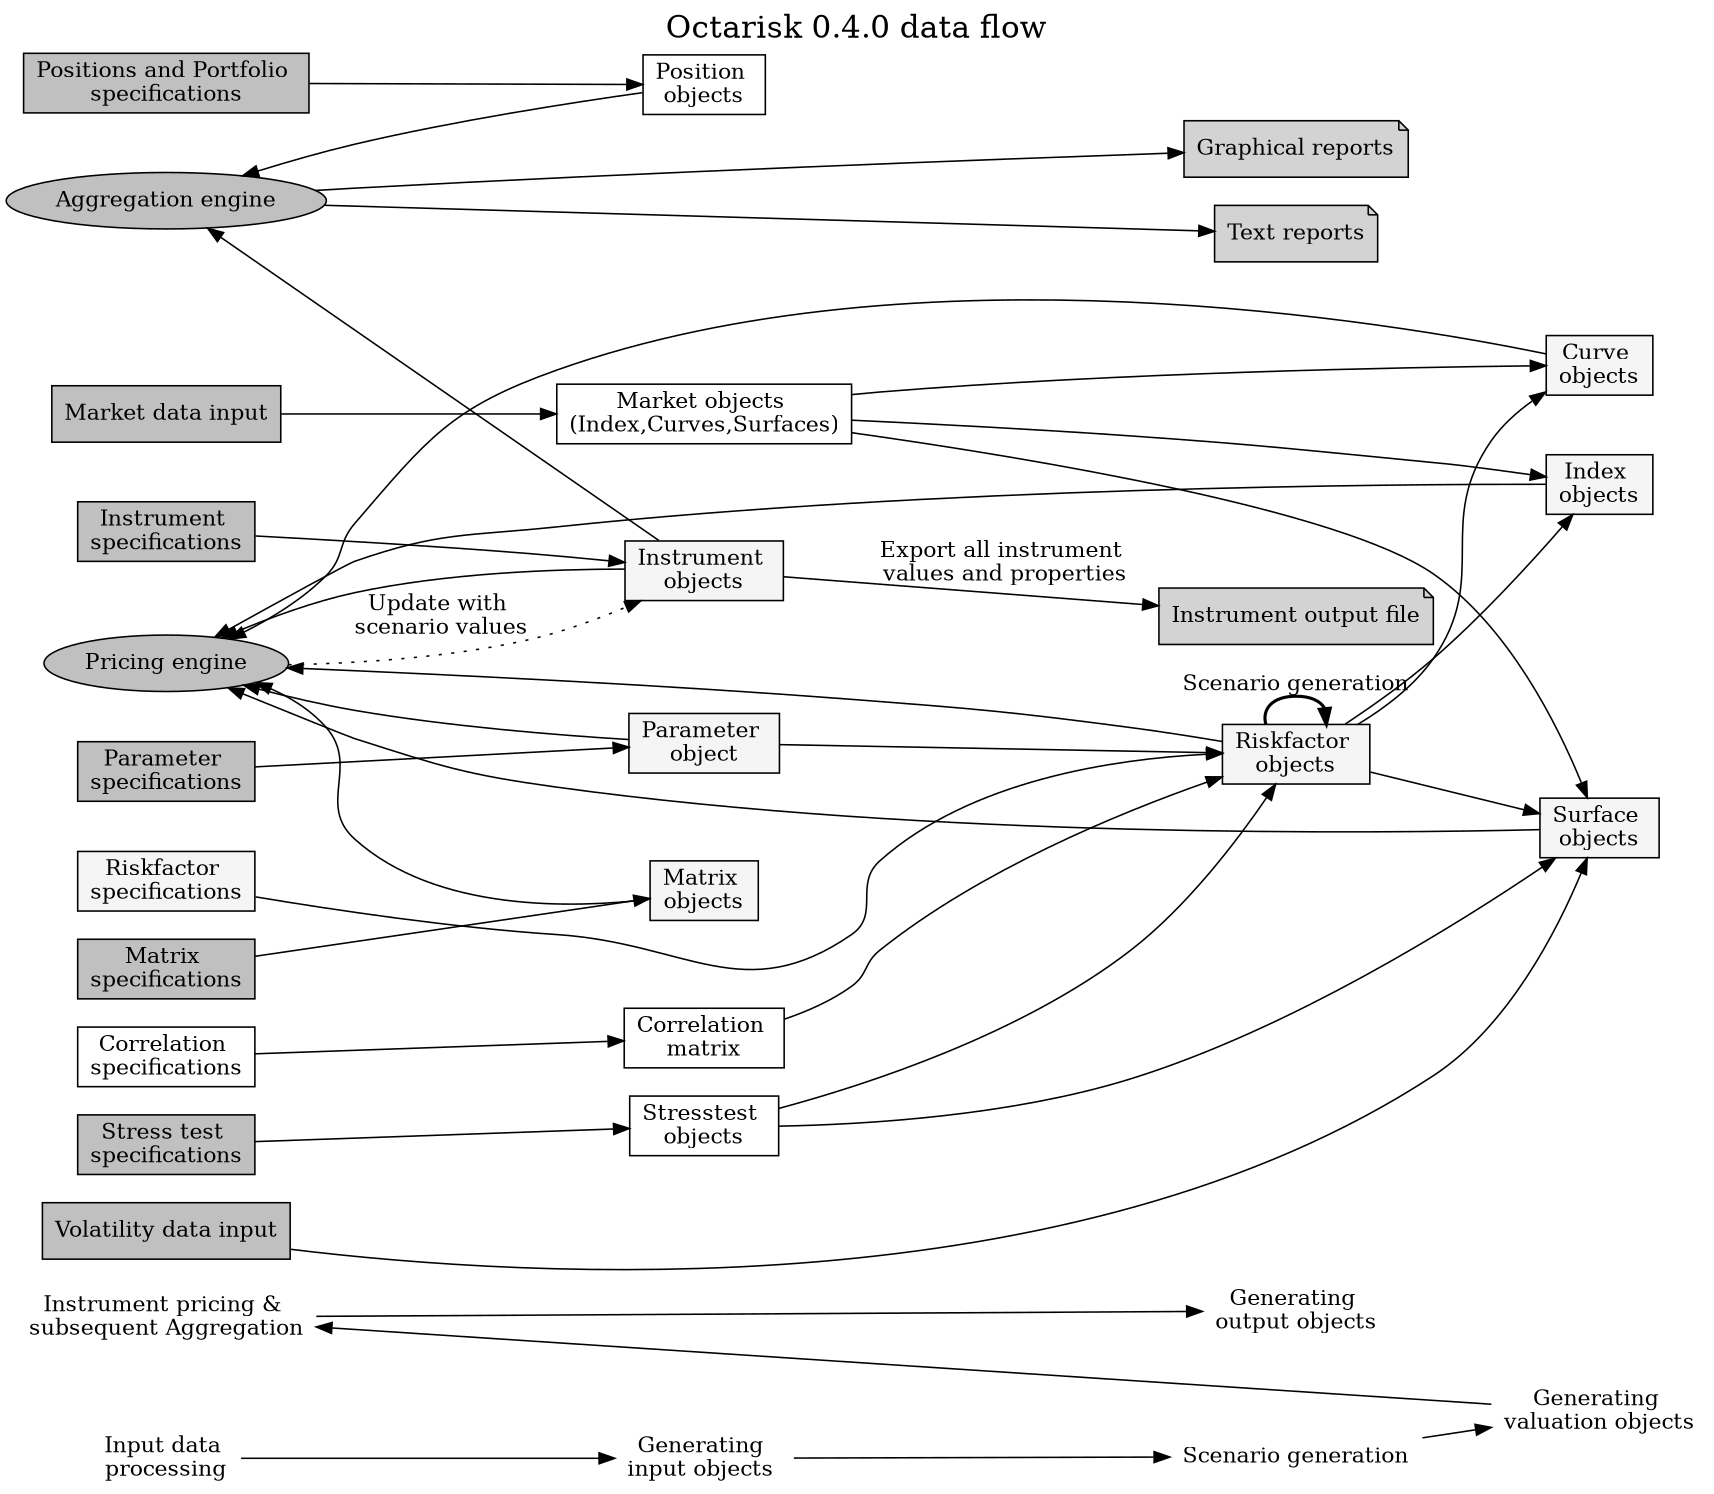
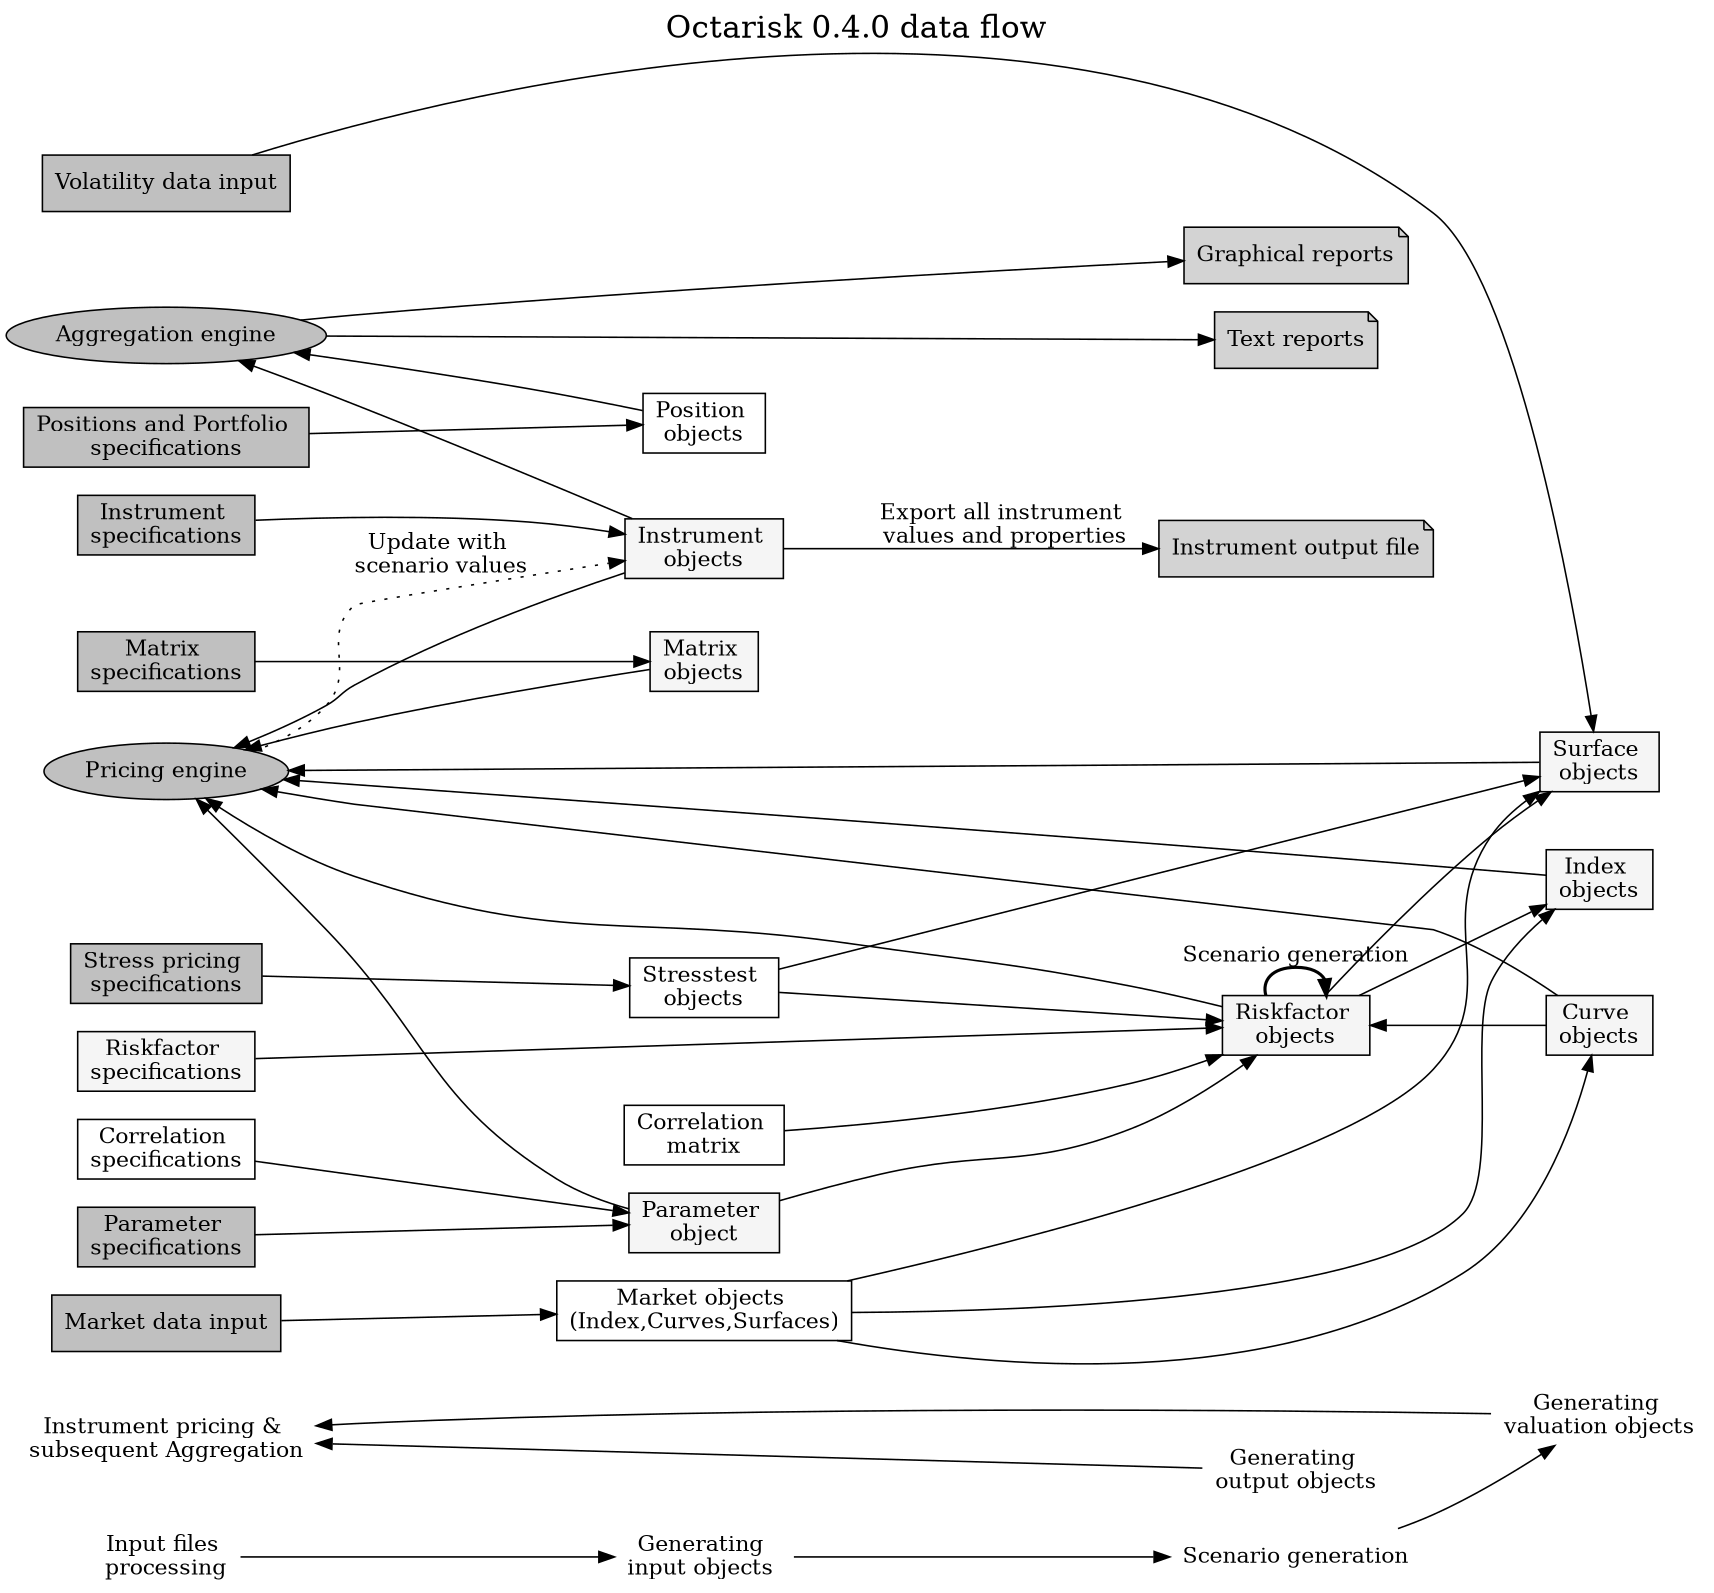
(1462, 571) -> (1470, 1025)
(431, 1048) -> (434, 1186)
(166, 1145) -> (166, 974)
(751, 1314) -> (767, 1456)
(166, 1458) -> (166, 1557)
